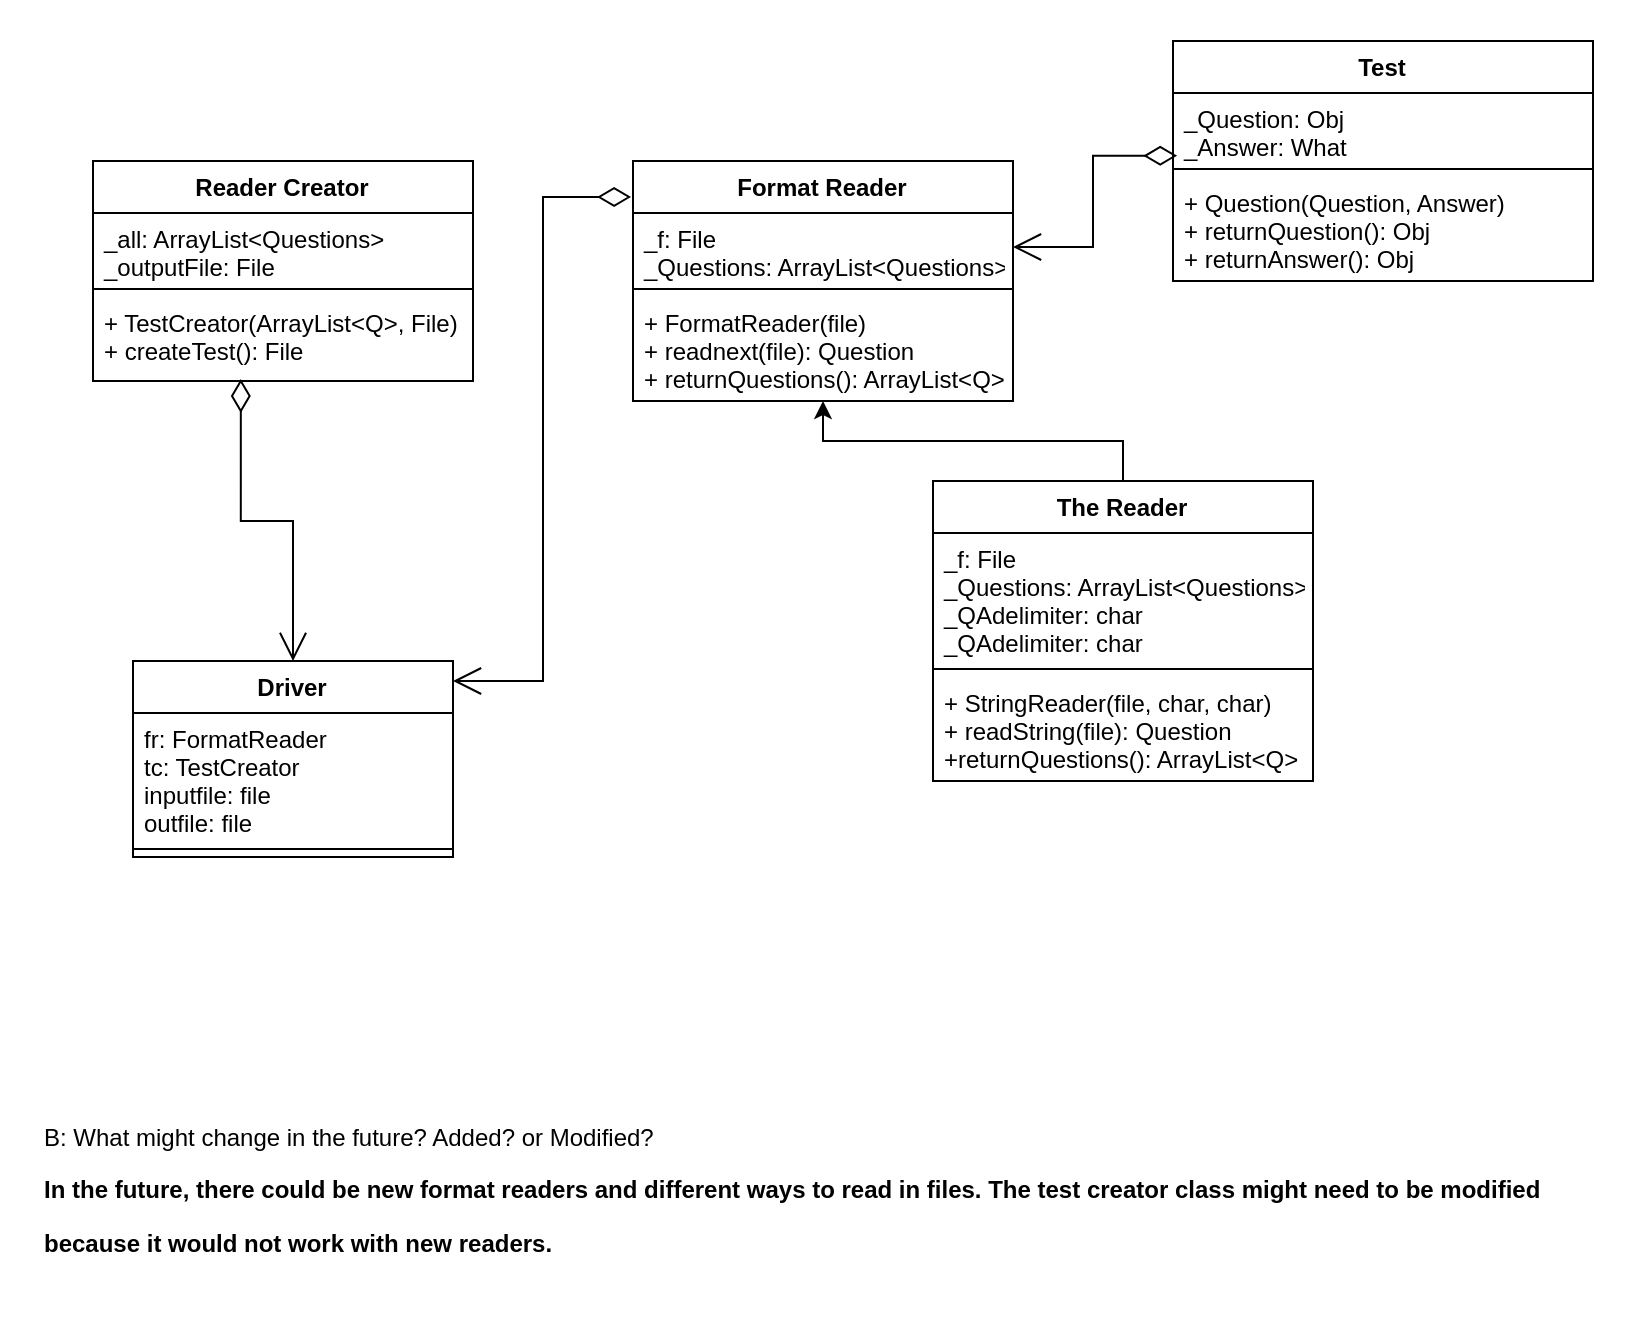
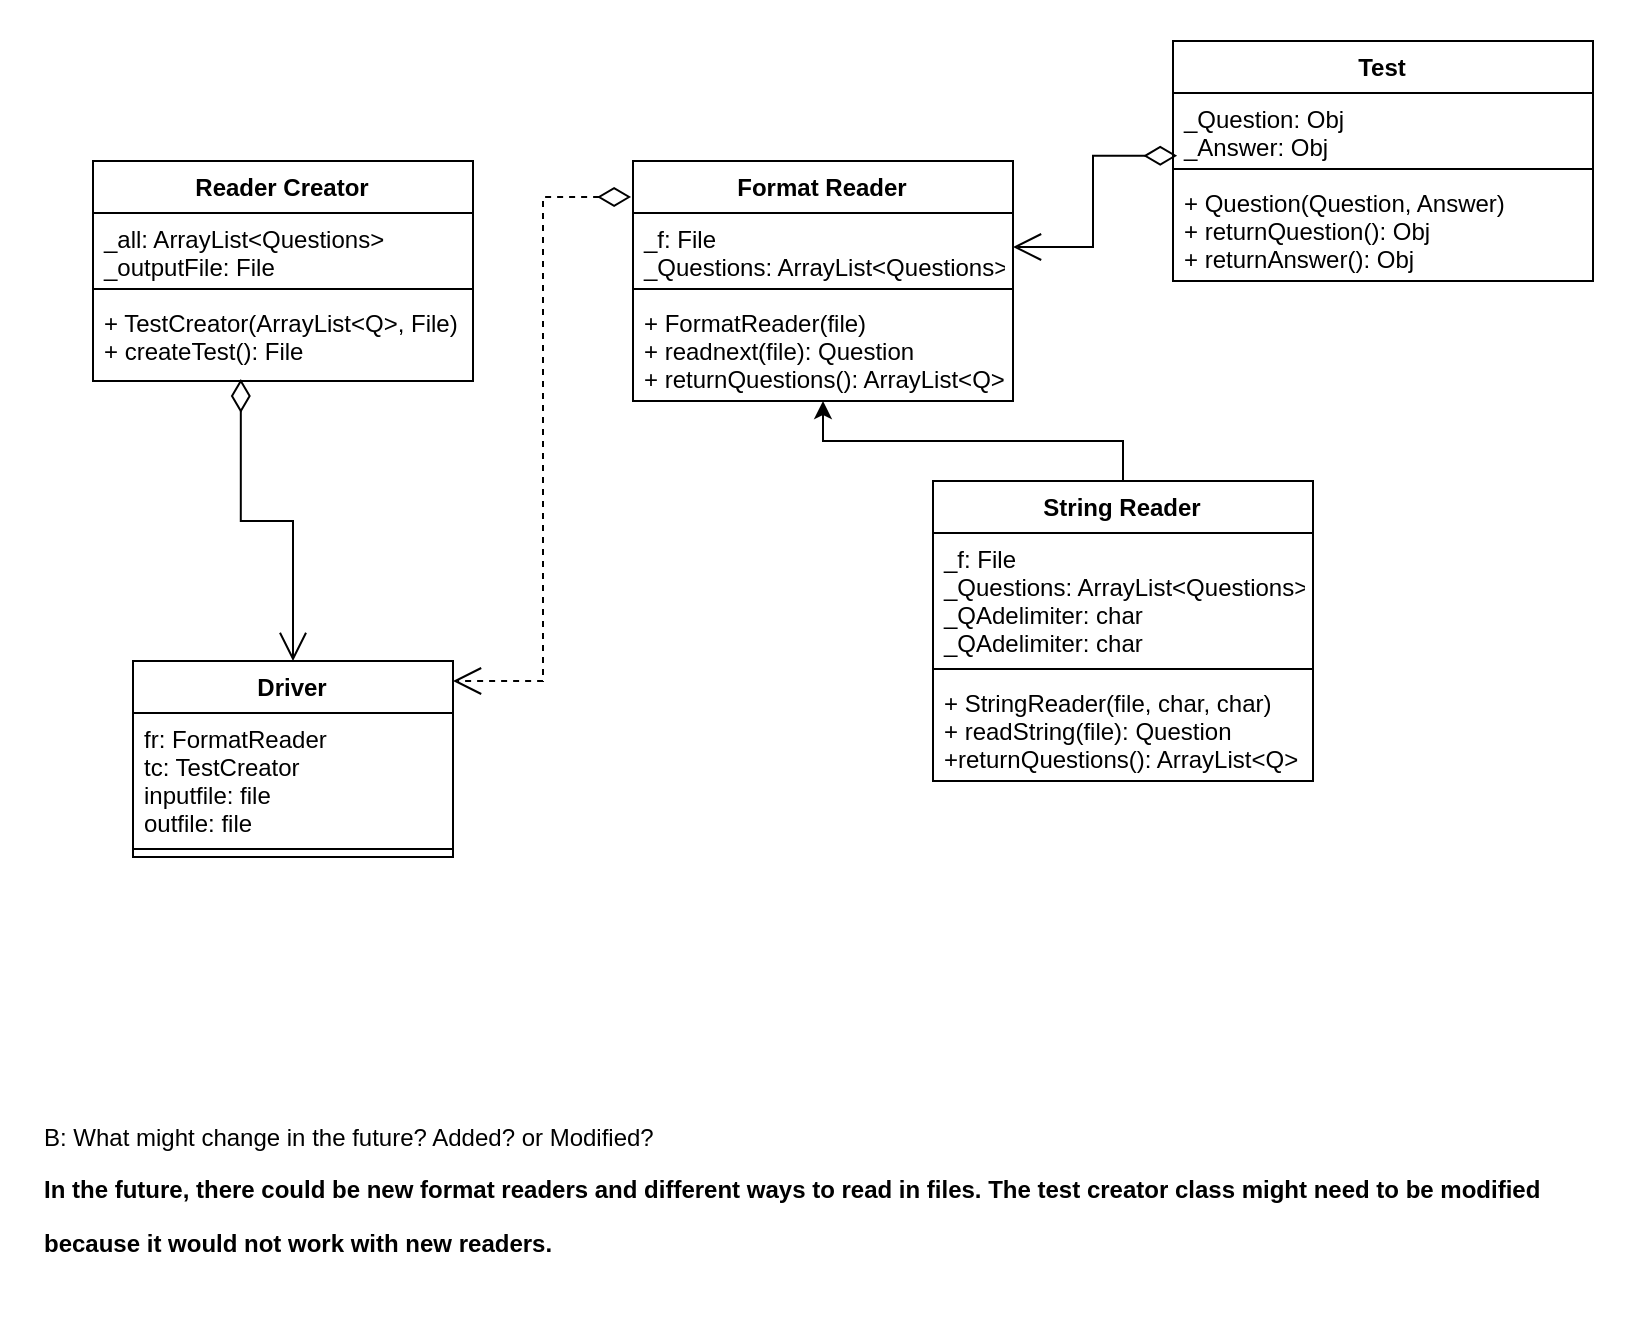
(1269, 120) -> (1269, 120)
(543, 457) -> (543, 457)
(1122, 508) -> (1122, 508)
